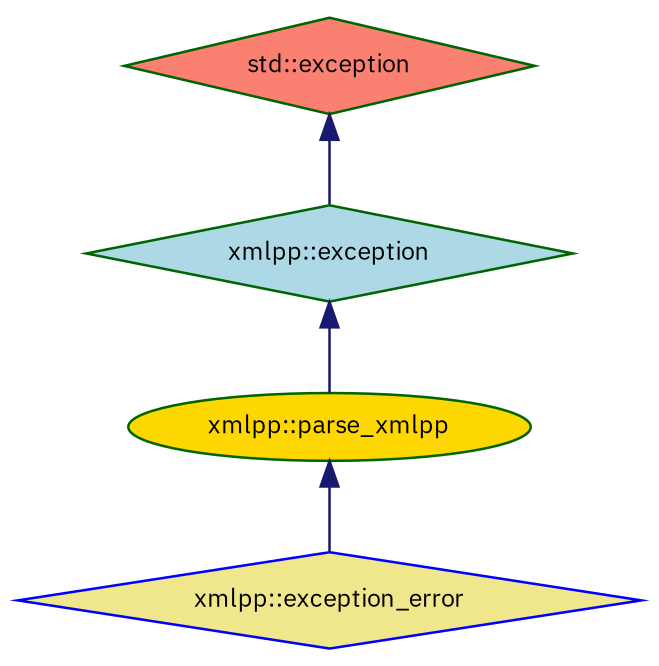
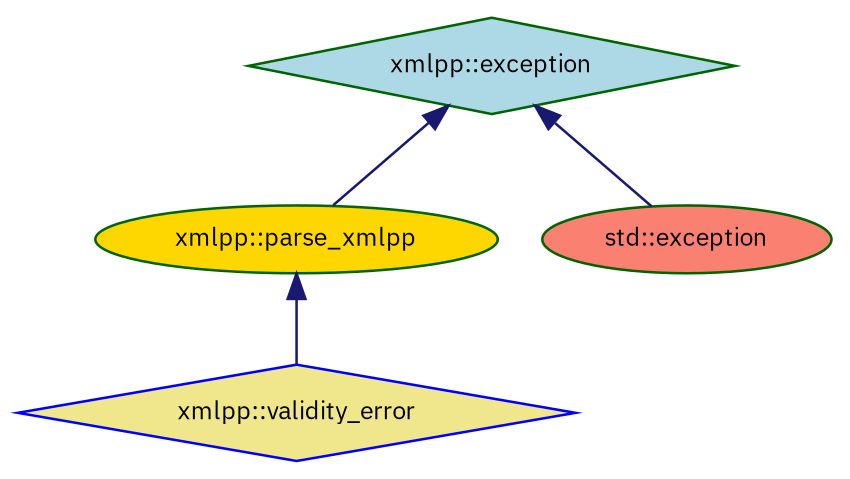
(330, 66) -> (687, 239)
(330, 172) -> (603, 165)
(330, 600) -> (297, 413)
